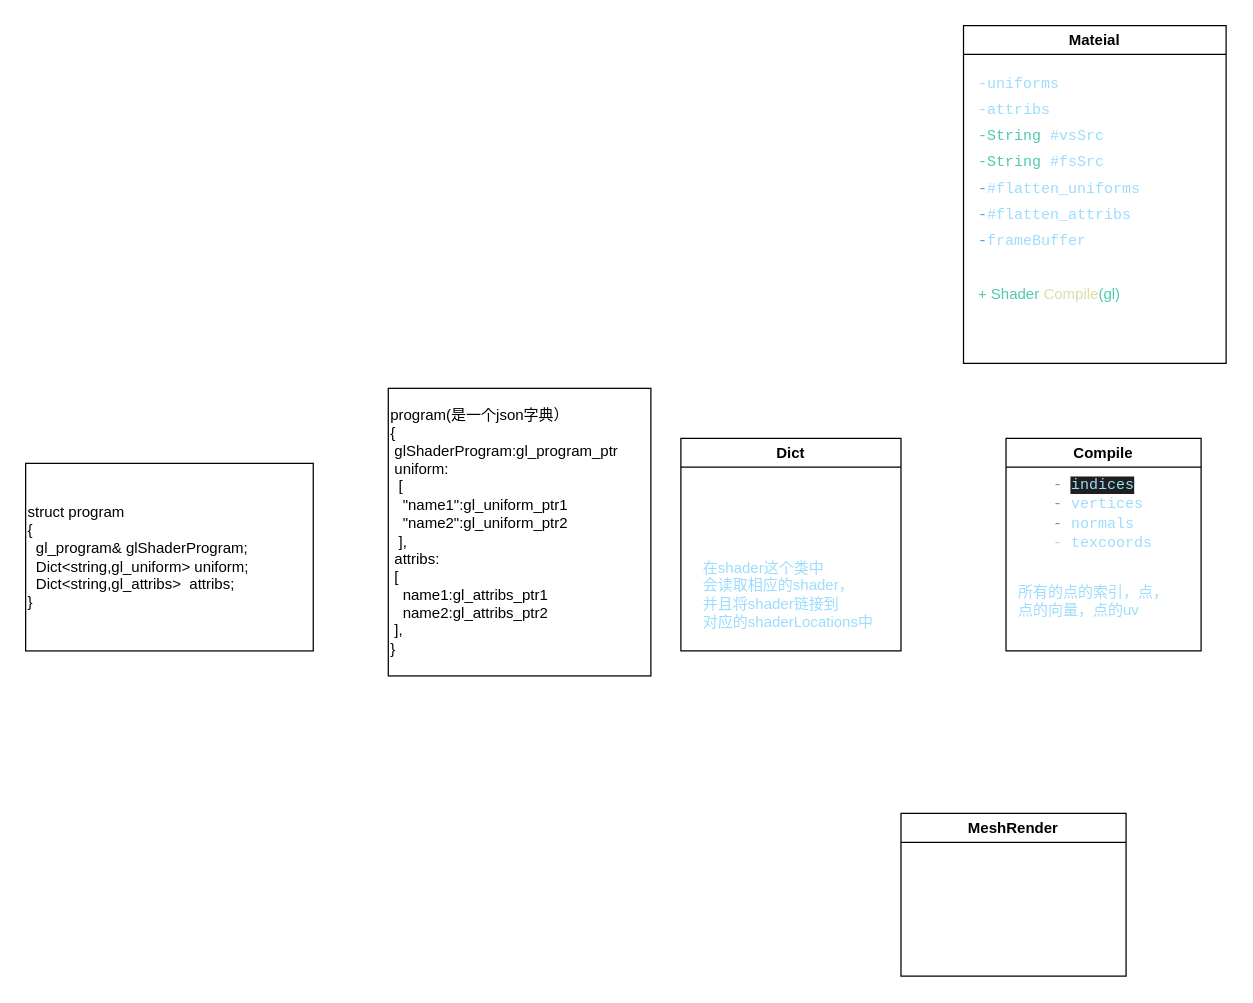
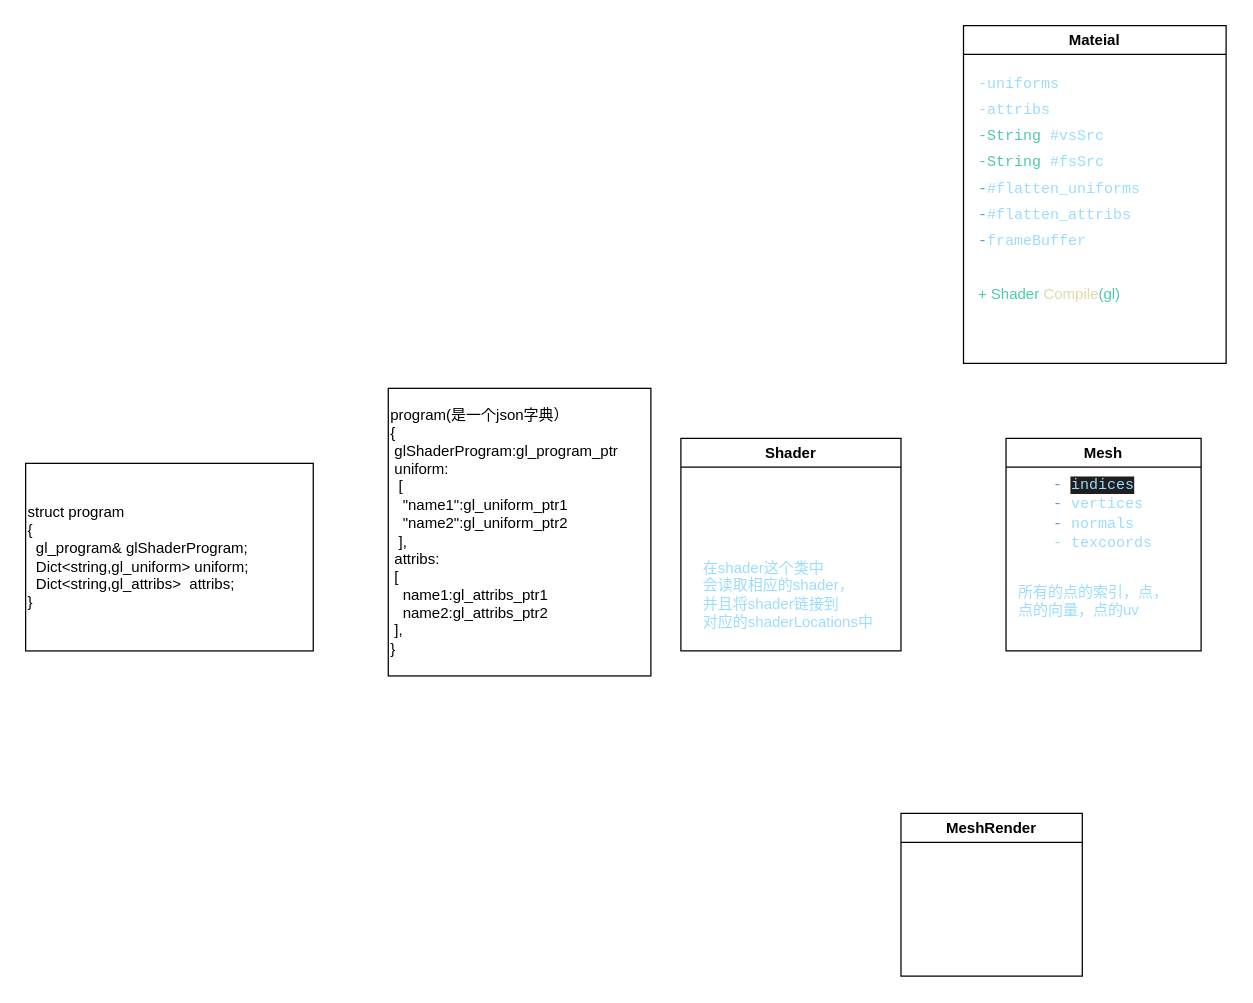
(791, 453) -> (791, 453)
(1103, 453) -> (1103, 453)
(1013, 894) -> (991, 894)
